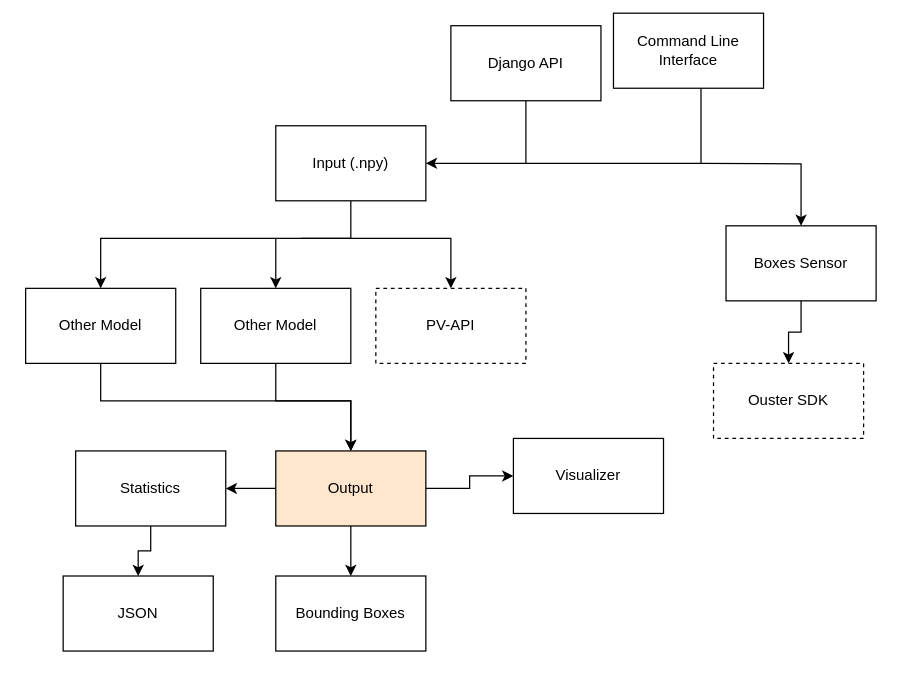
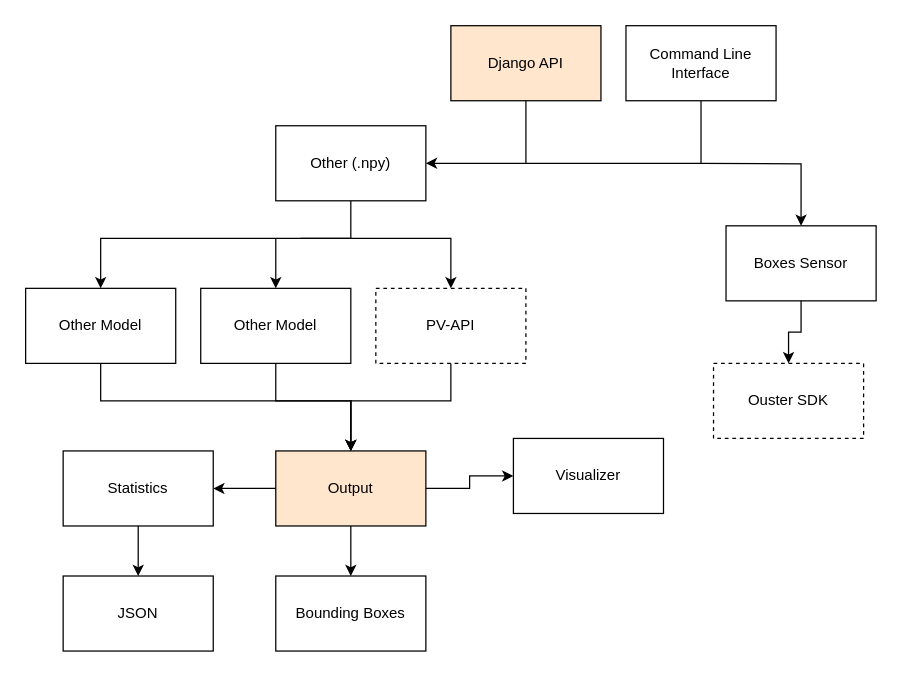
(688, 51) -> (701, 63)
(526, 63) -> (526, 63)
(351, 163) -> (351, 163)
none -> (420, 401)
(151, 488) -> (138, 488)
